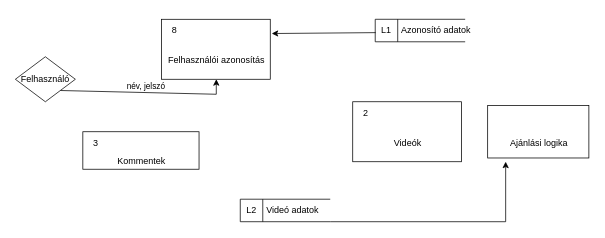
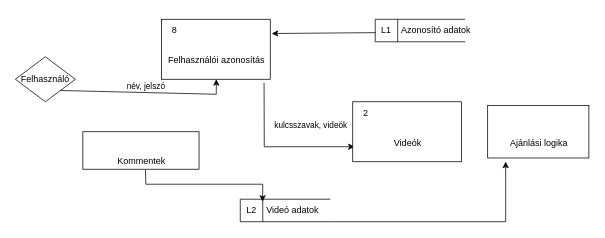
(96, 143) -> none
none -> (291, 147)
none -> (203, 184)
